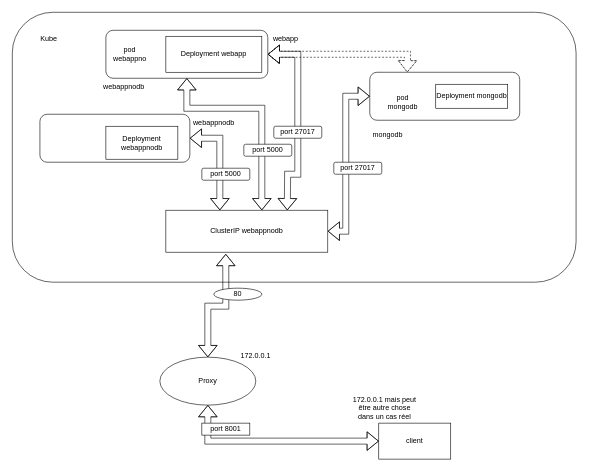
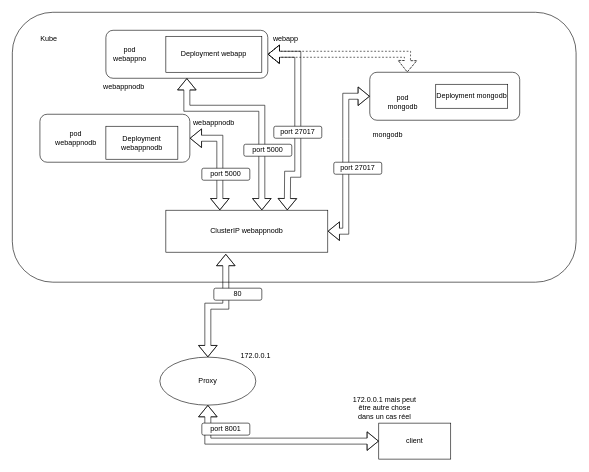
none -> (76, 138)
(238, 294) -> (238, 294)
(226, 429) -> (226, 429)
